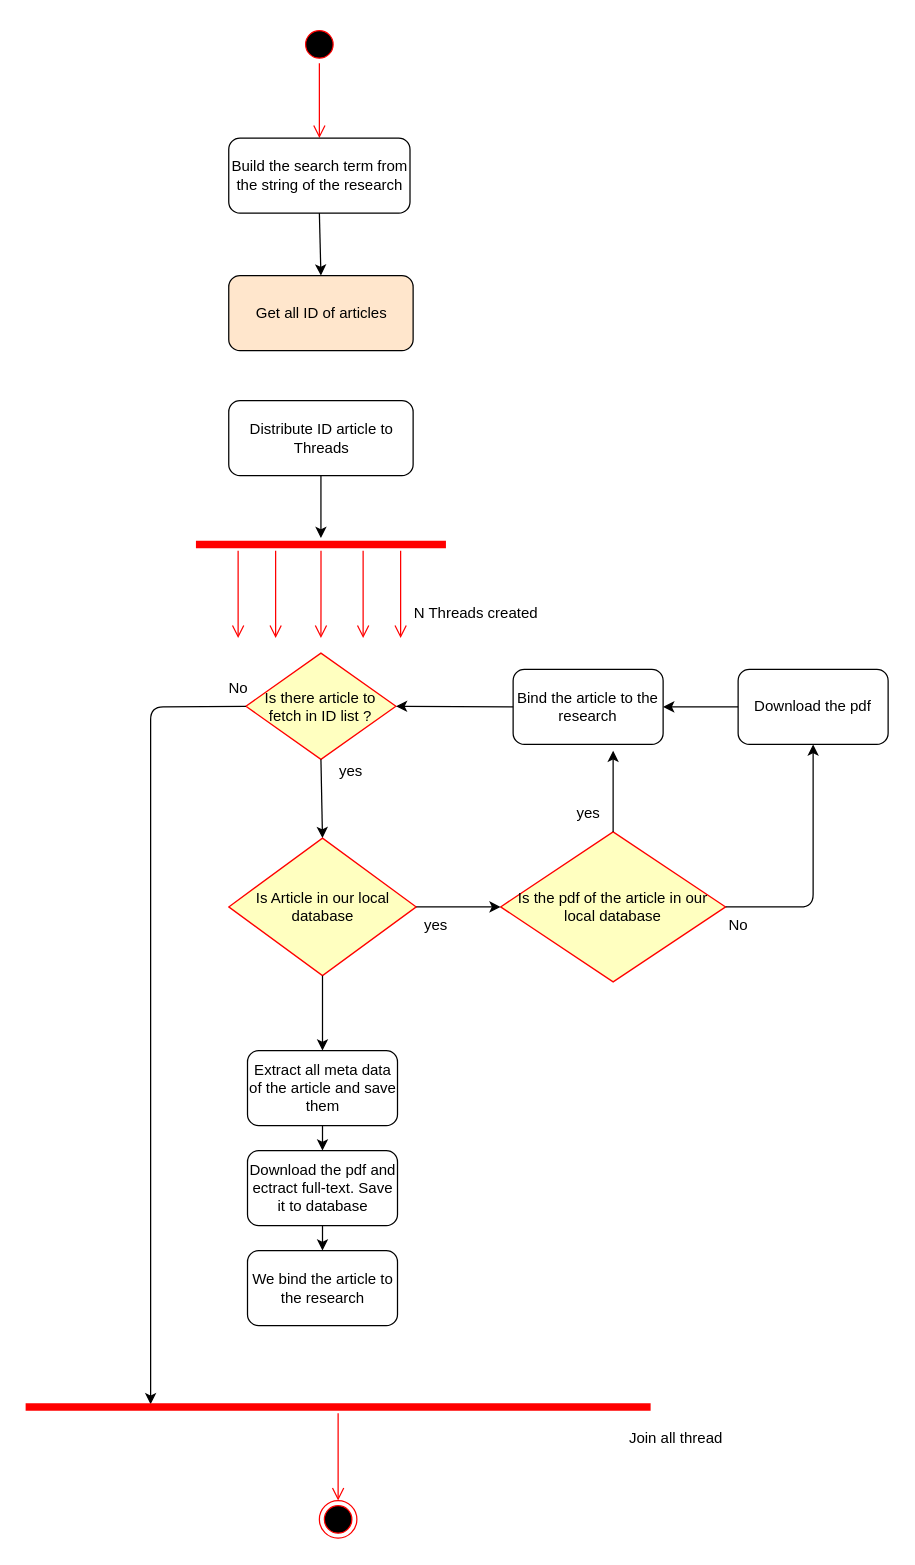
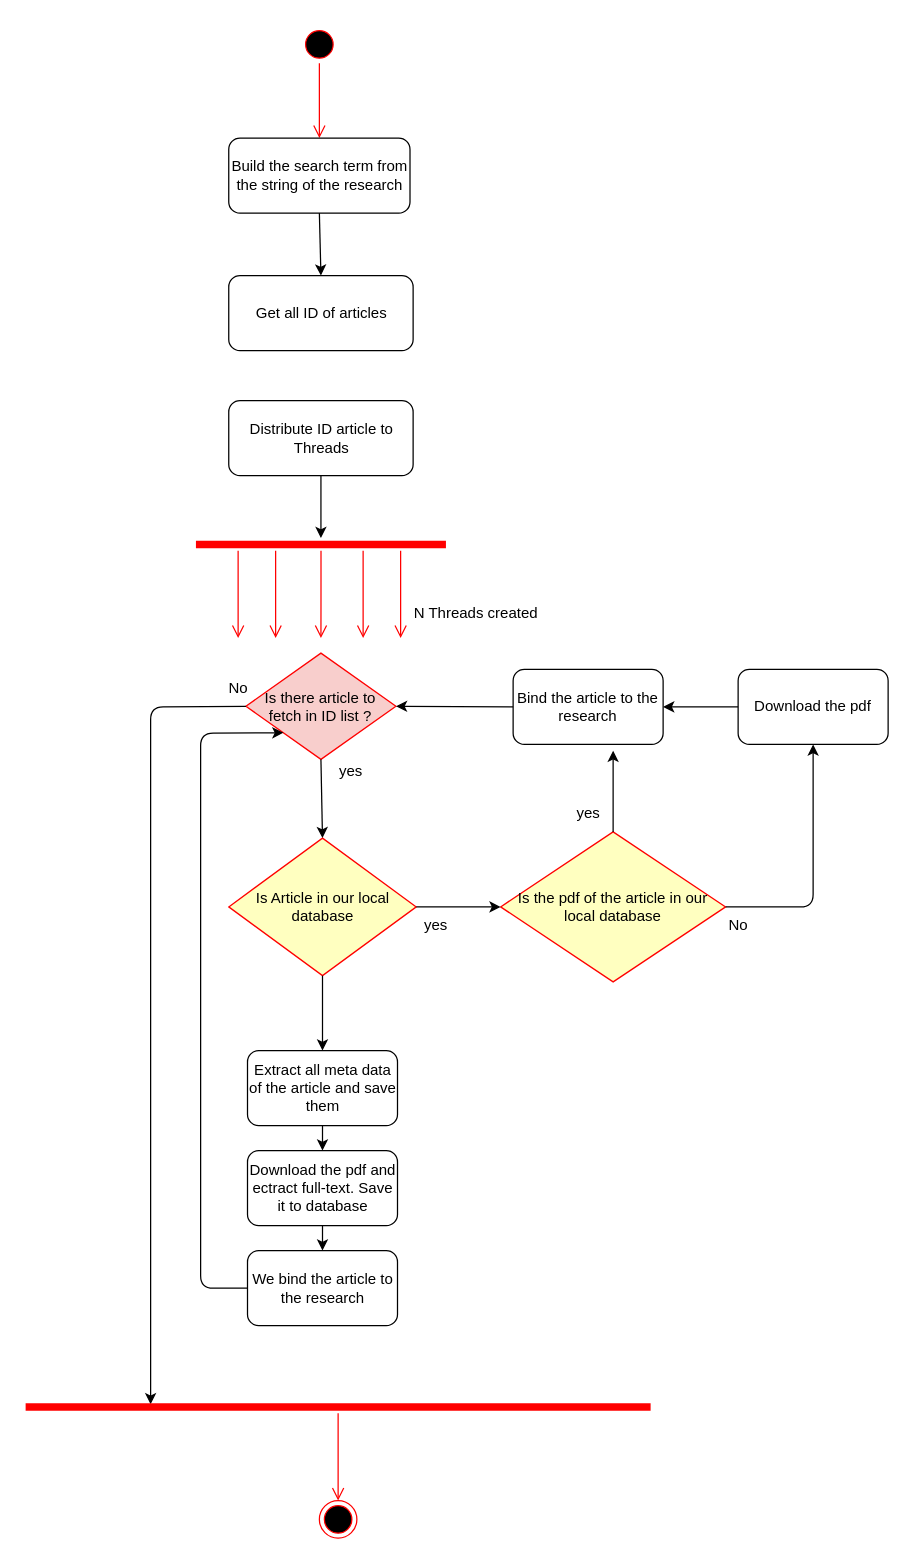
(321, 313) -> (321, 313)
(321, 706) -> (321, 706)
none -> (201, 997)
(676, 1438) -> none
